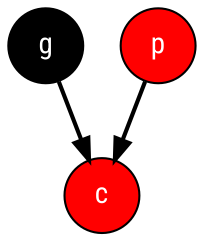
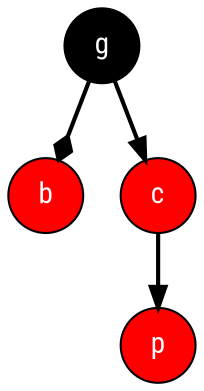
(134, 111) -> (158, 260)
none -> (46, 196)
